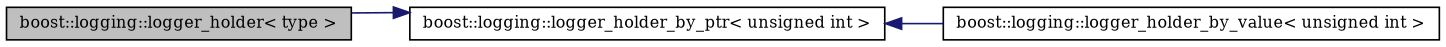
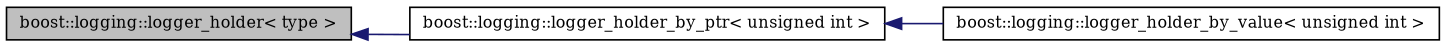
(372, 13) -> (389, 35)
